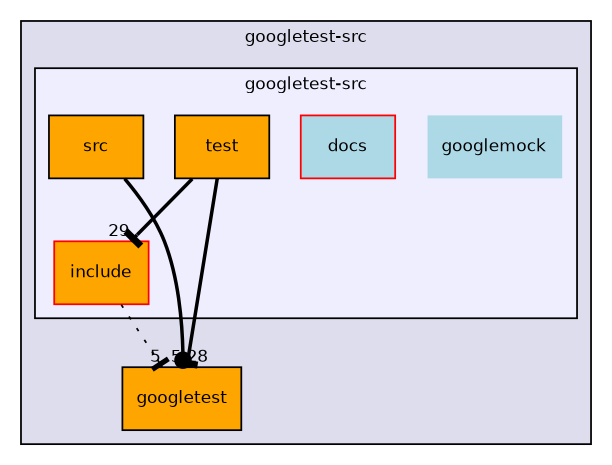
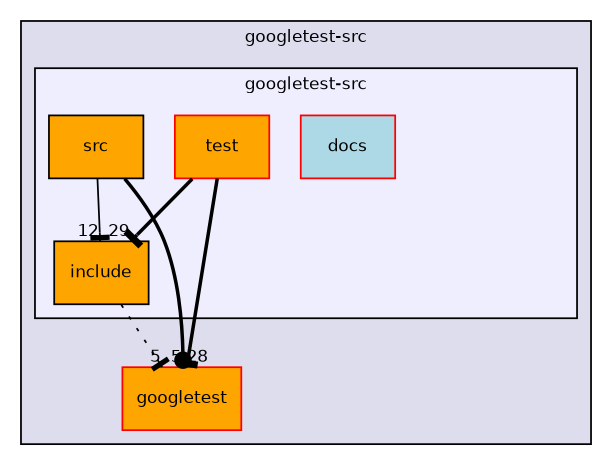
(222, 147) -> (222, 147)
(495, 147) -> none
none -> (99, 206)
(101, 273) -> (101, 273)
(182, 399) -> (182, 399)
